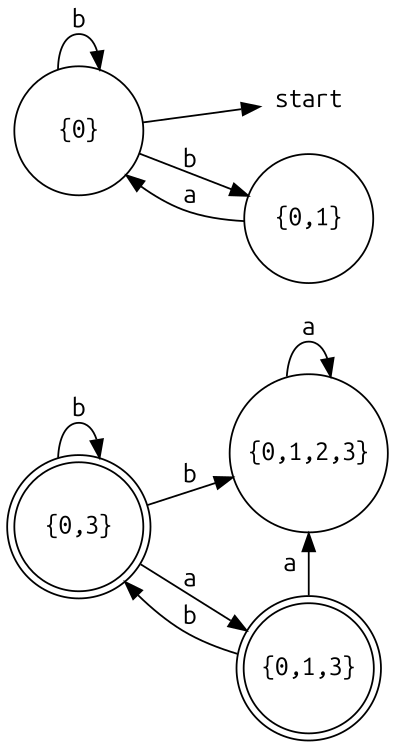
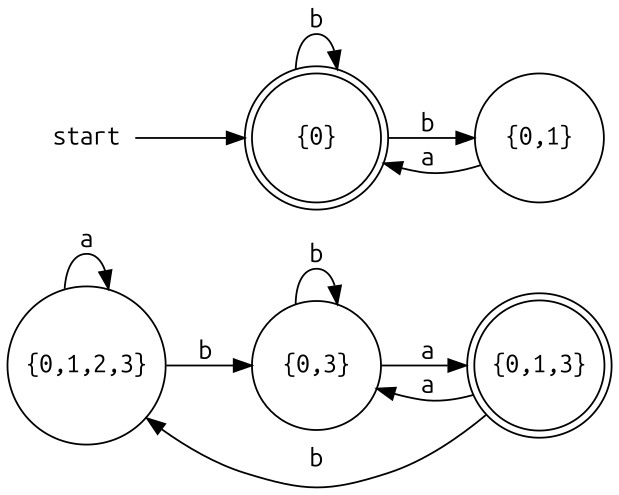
(192, 116) -> (181, 138)
(79, 131) -> (316, 138)
(181, 494) -> (200, 366)
(79, 527) -> (316, 366)
(290, 564) -> (316, 460)
(190, 617) -> (428, 386)
